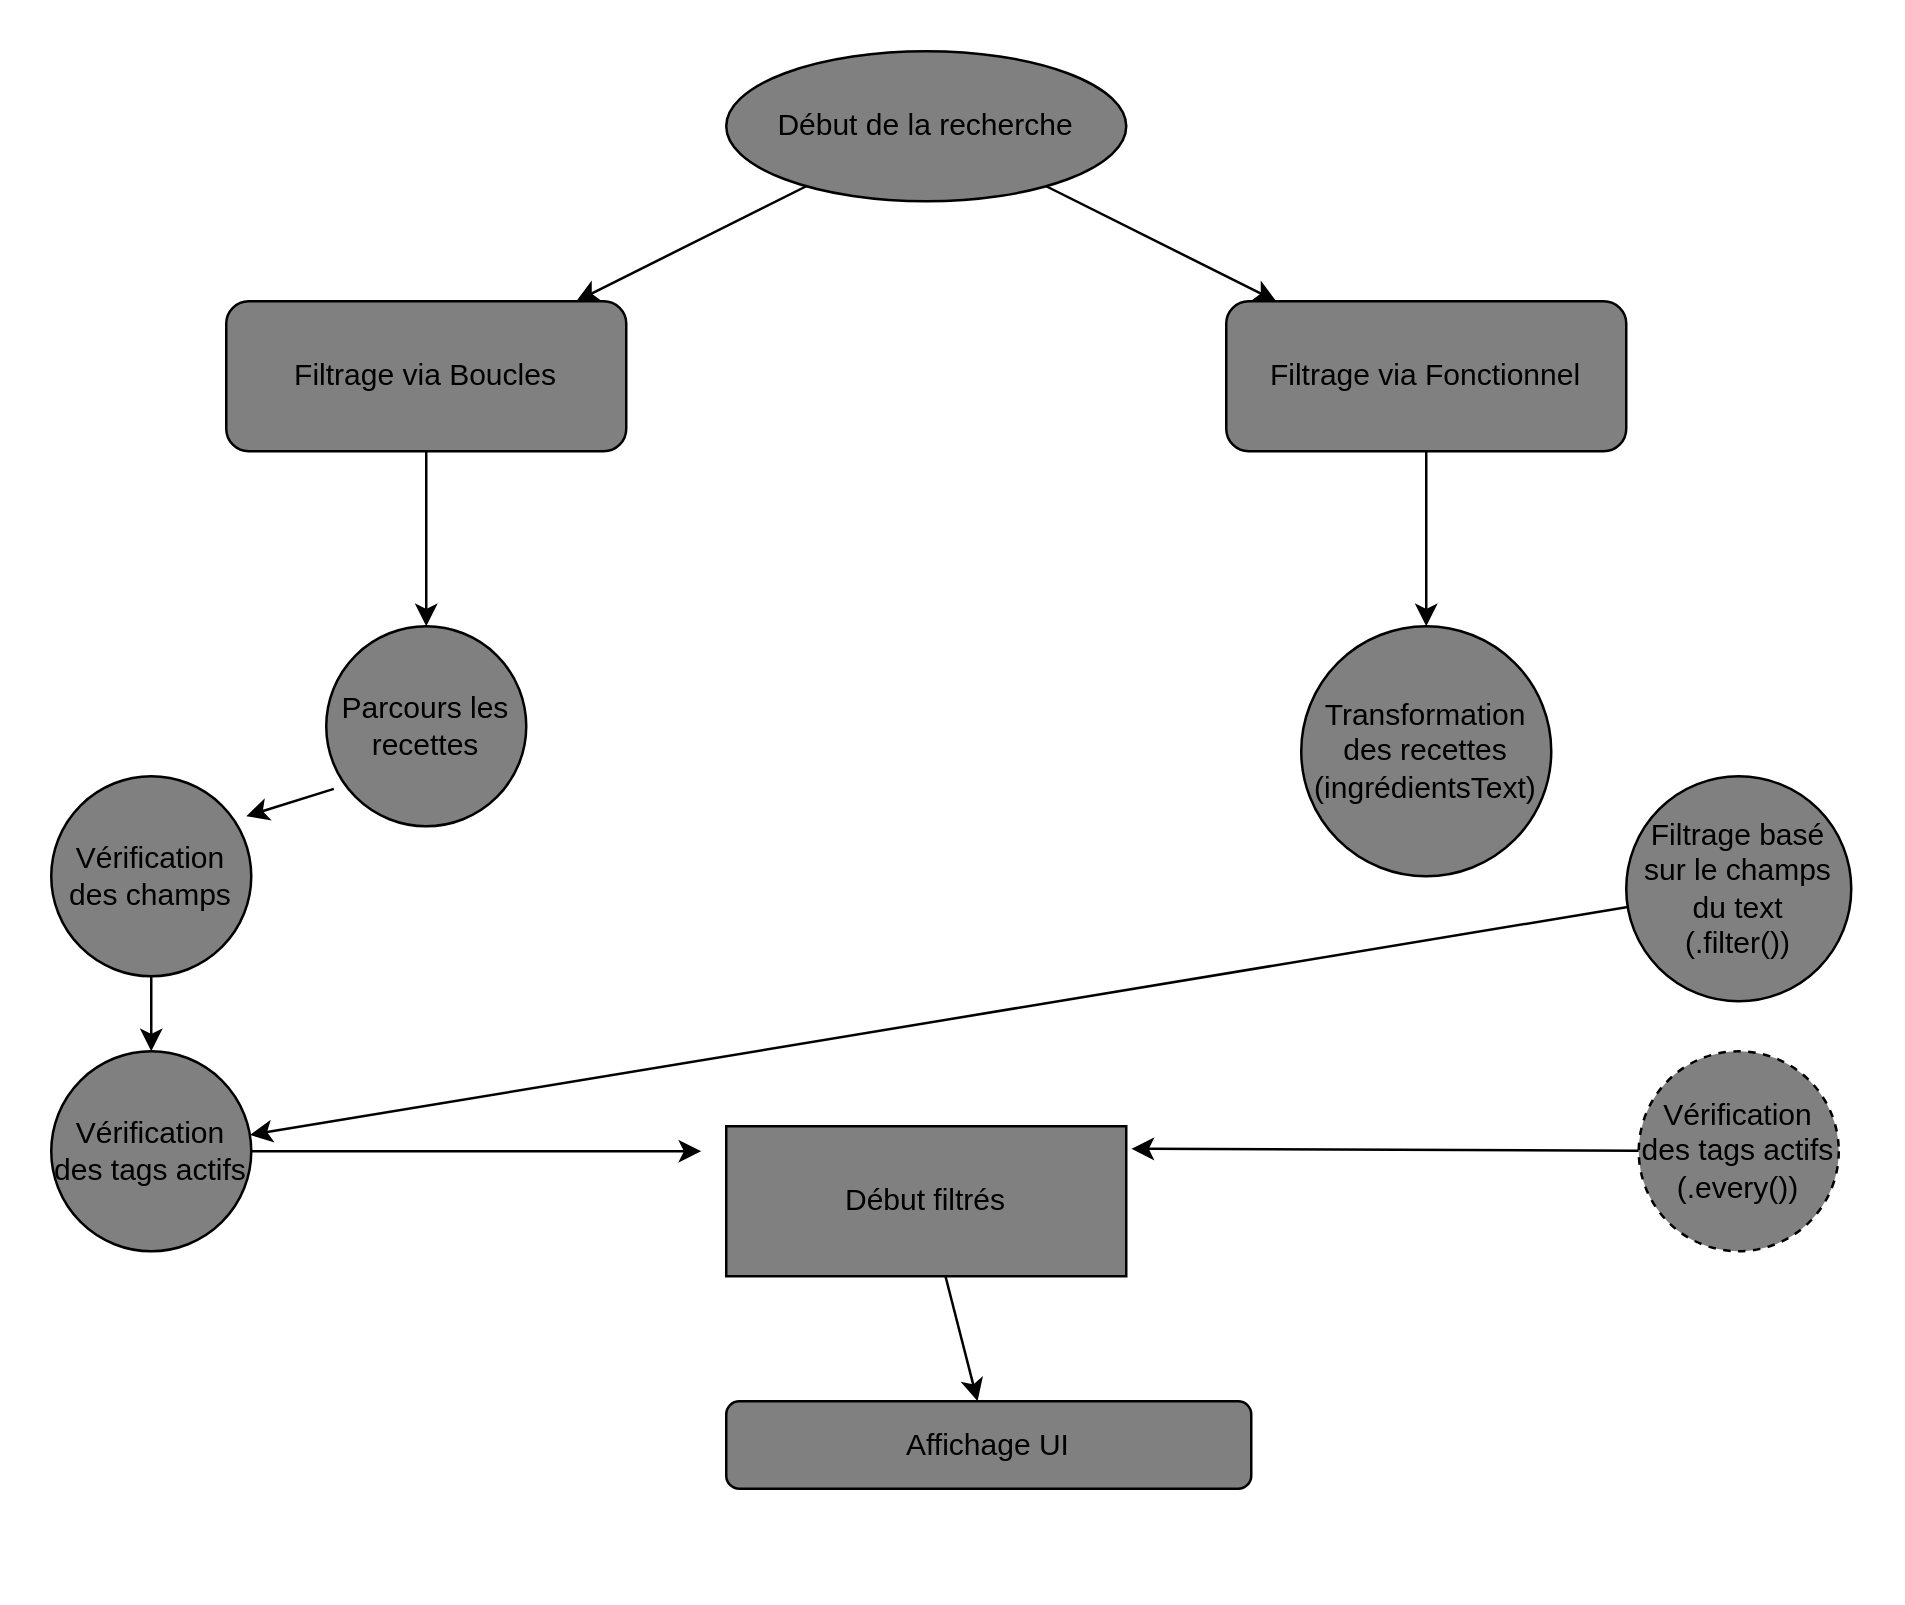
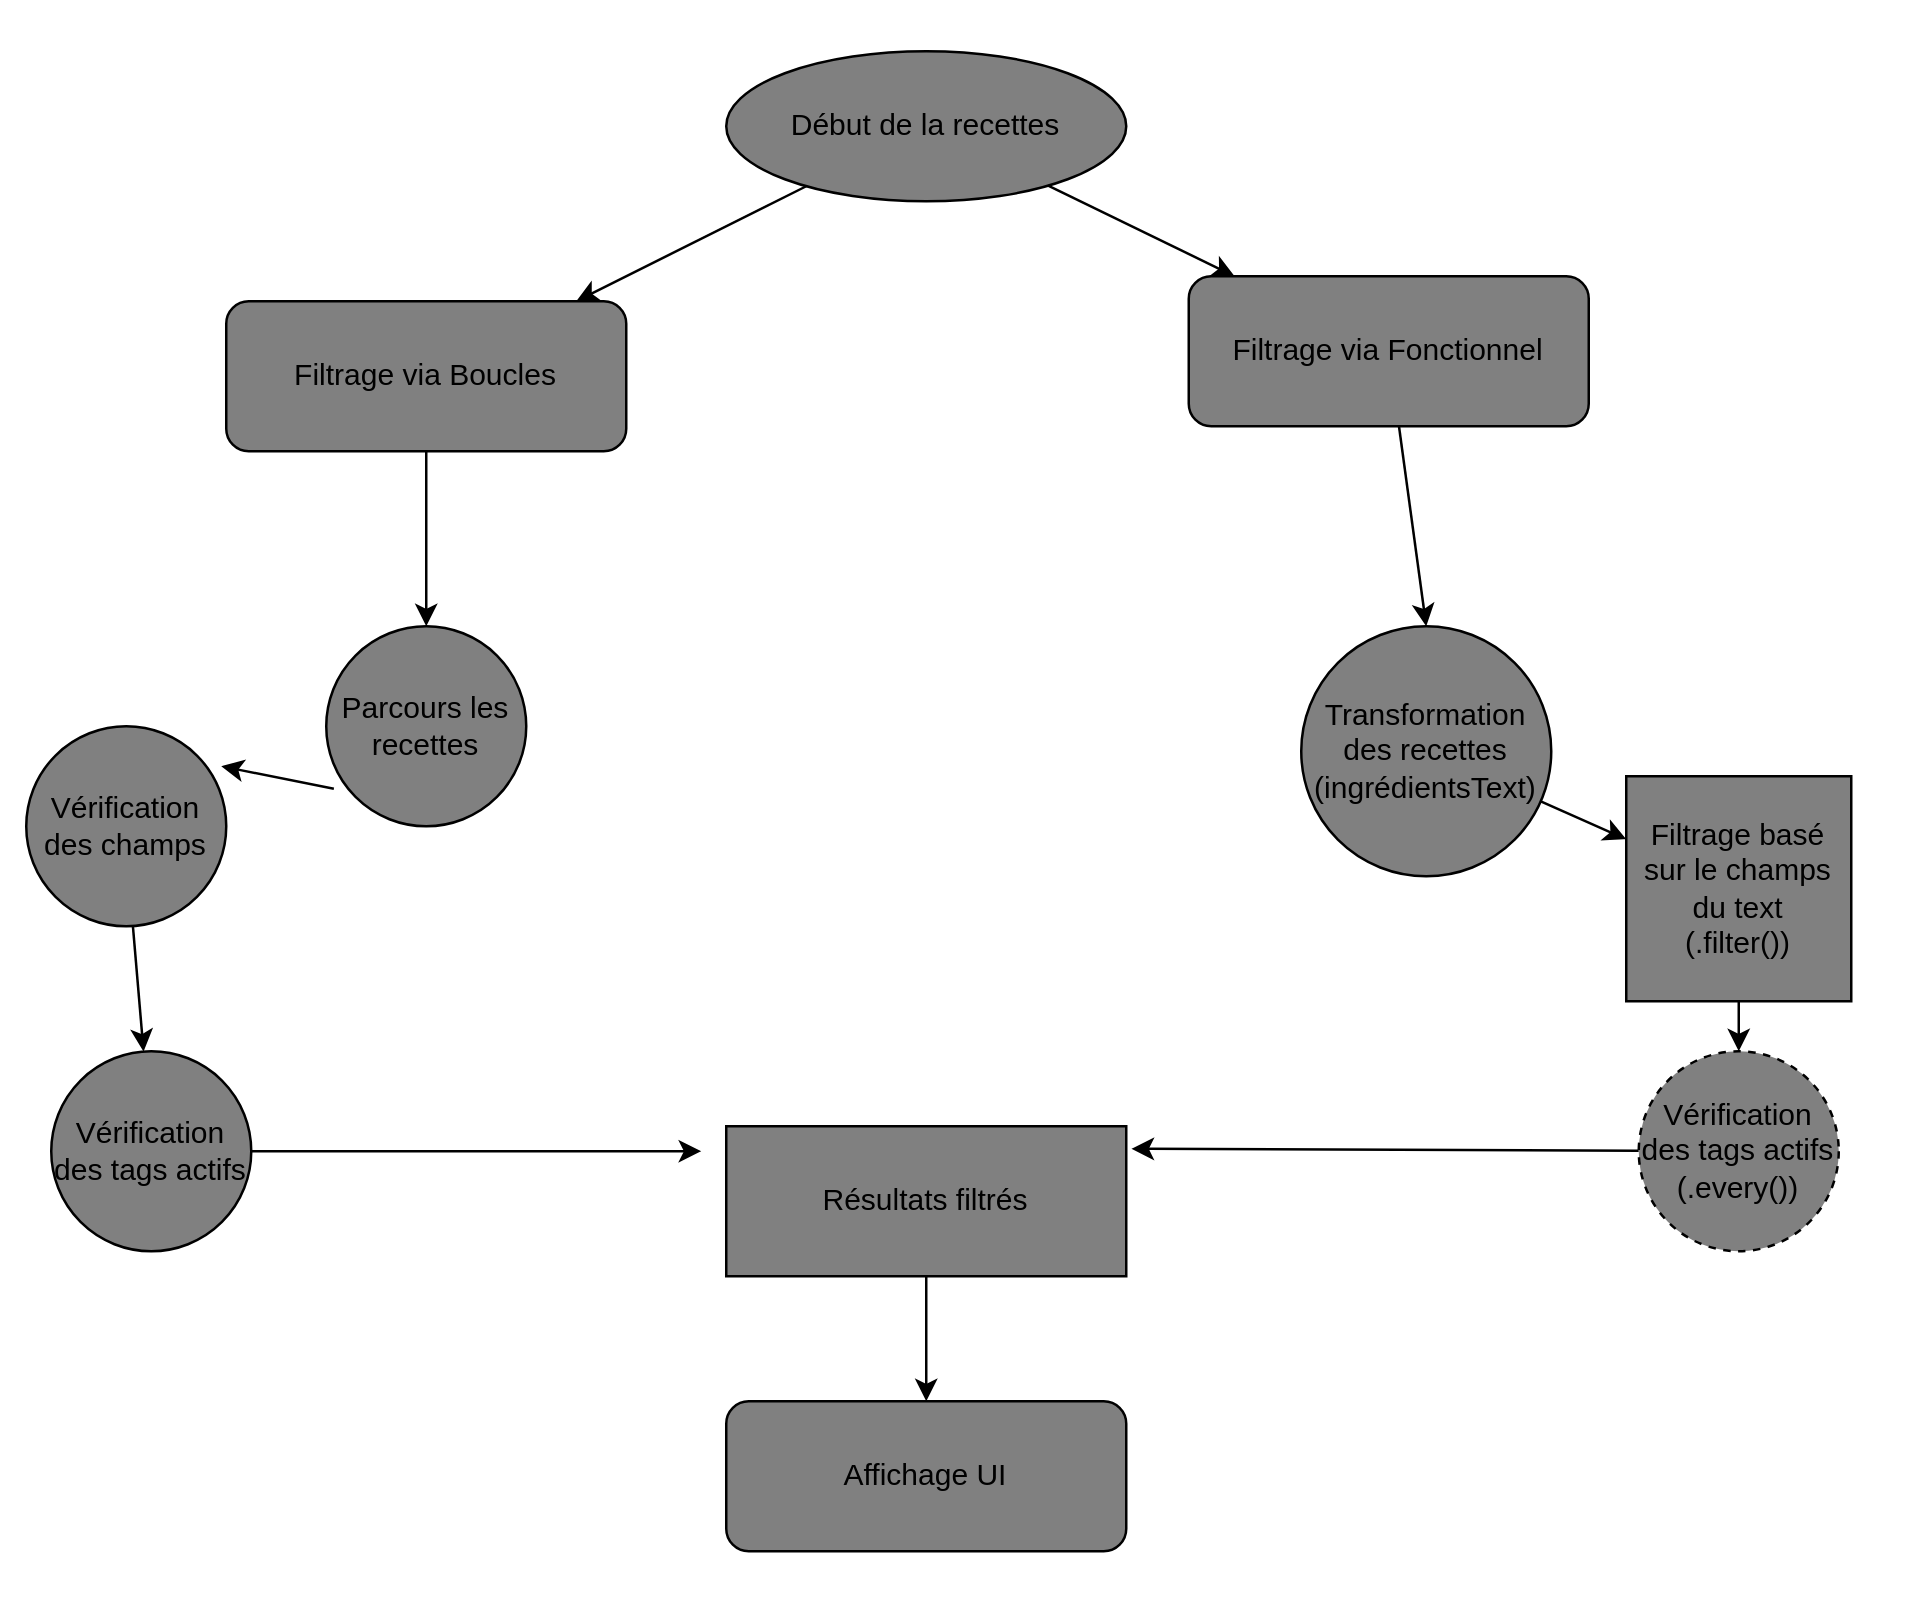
(926, 126) -> (926, 126)
(1426, 376) -> (1389, 351)
none -> (1576, 817)
(151, 876) -> (126, 826)
(1739, 889) -> (1739, 889)
(947, 1020) -> (1739, 1018)
(926, 1201) -> (926, 1201)
(989, 1445) -> (926, 1476)
